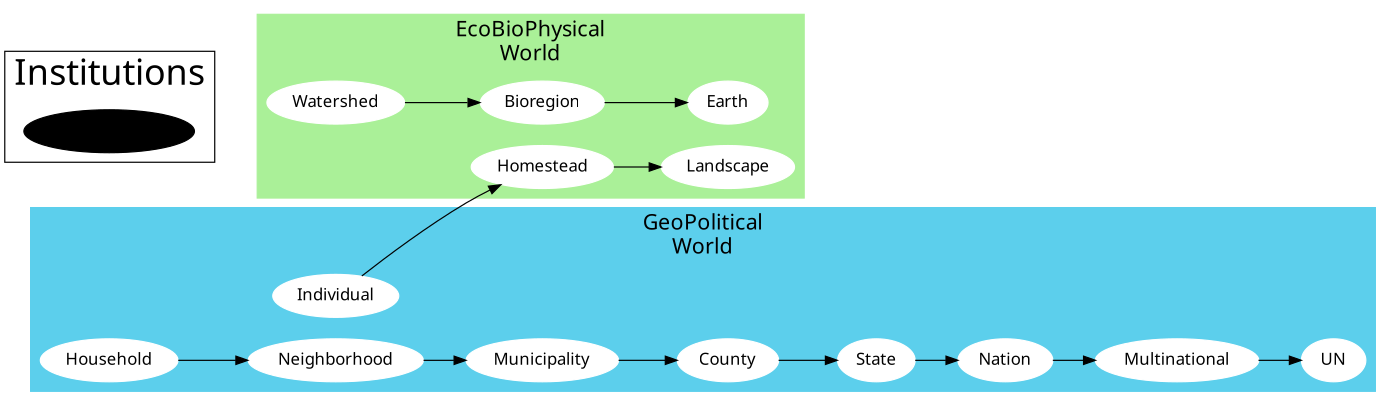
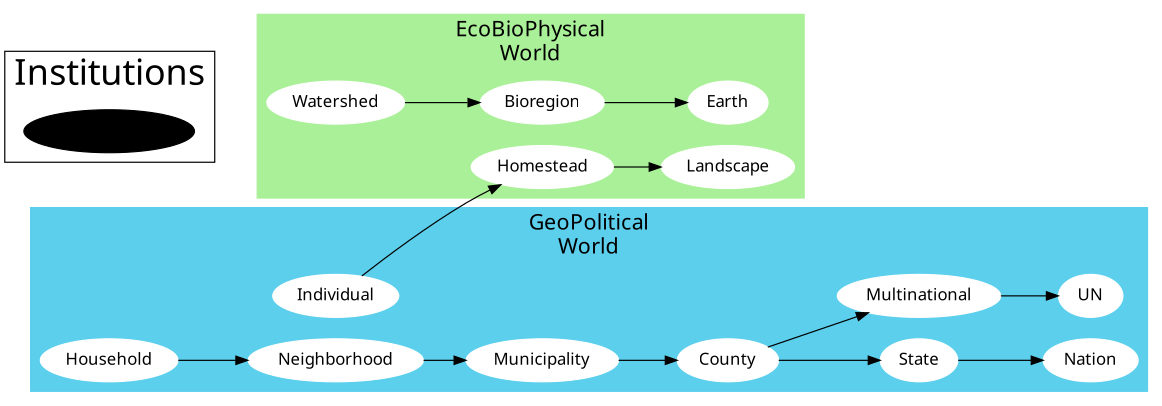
(1068, 360) -> (812, 332)
